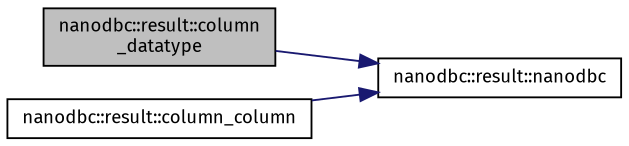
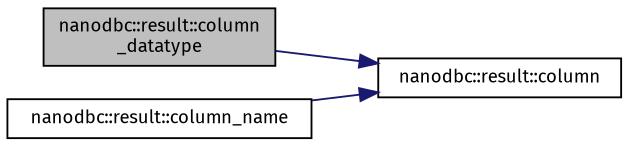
(500, 78) -> (500, 78)
(159, 119) -> (159, 119)
